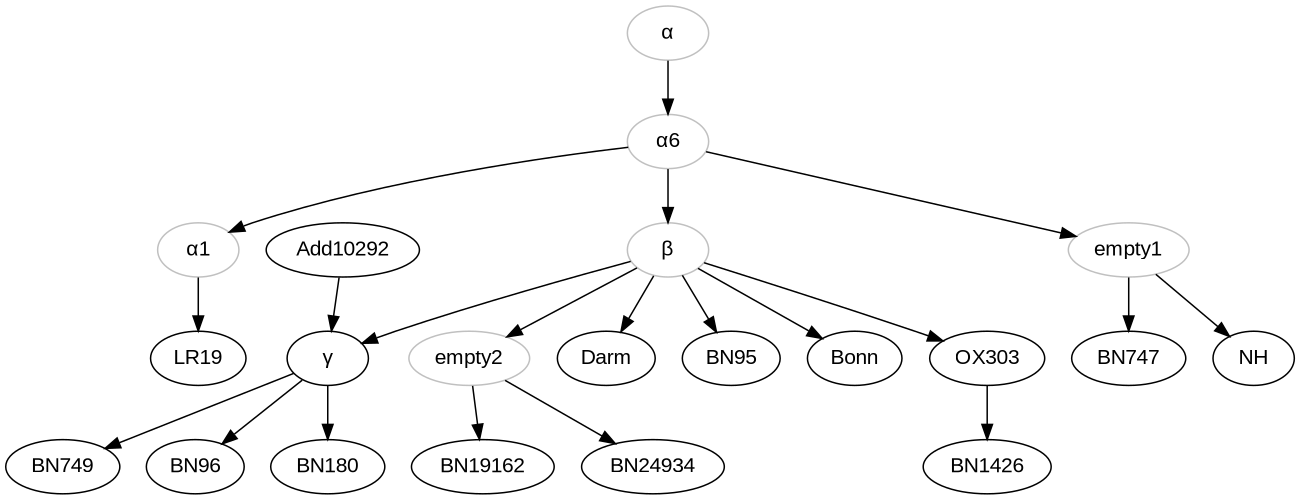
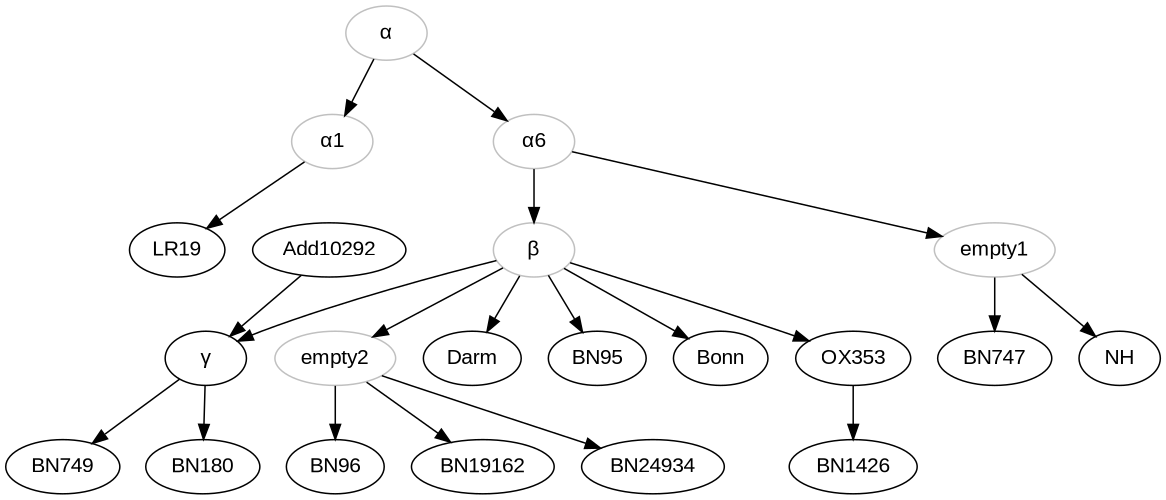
(434, 177) -> (363, 81)
(987, 358) -> (853, 358)
(268, 407) -> (335, 405)
